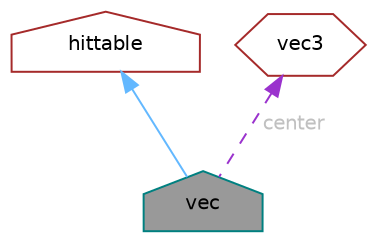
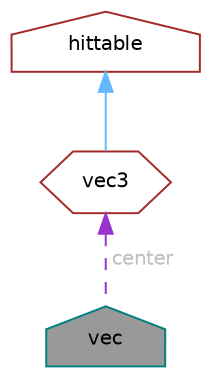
(160, 133) -> (106, 121)
